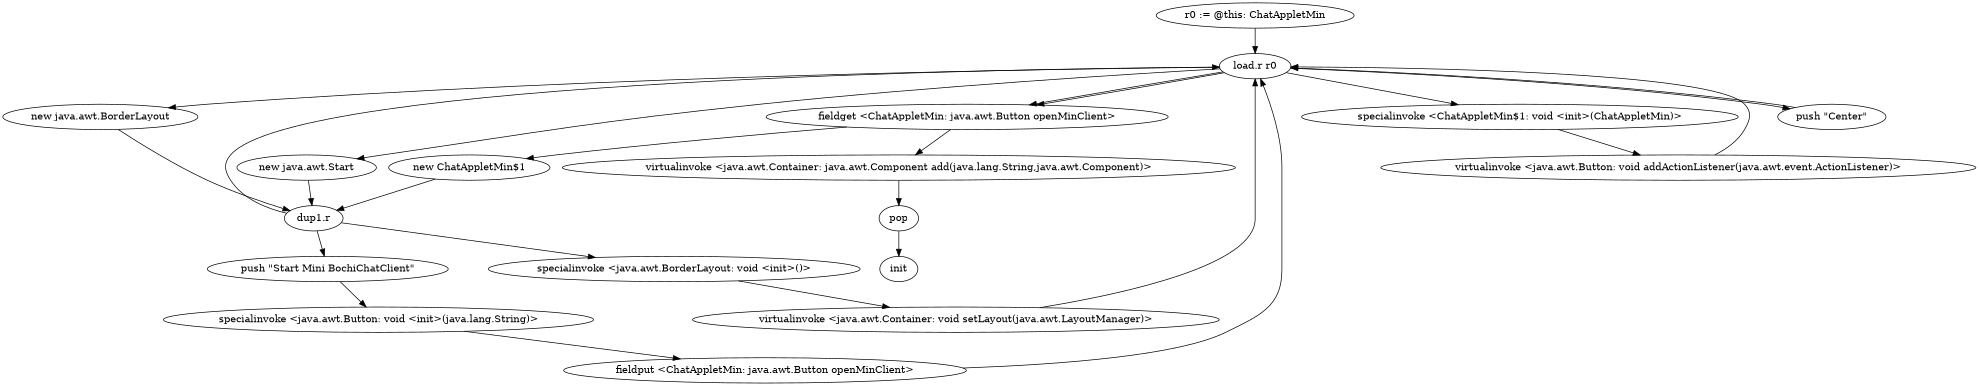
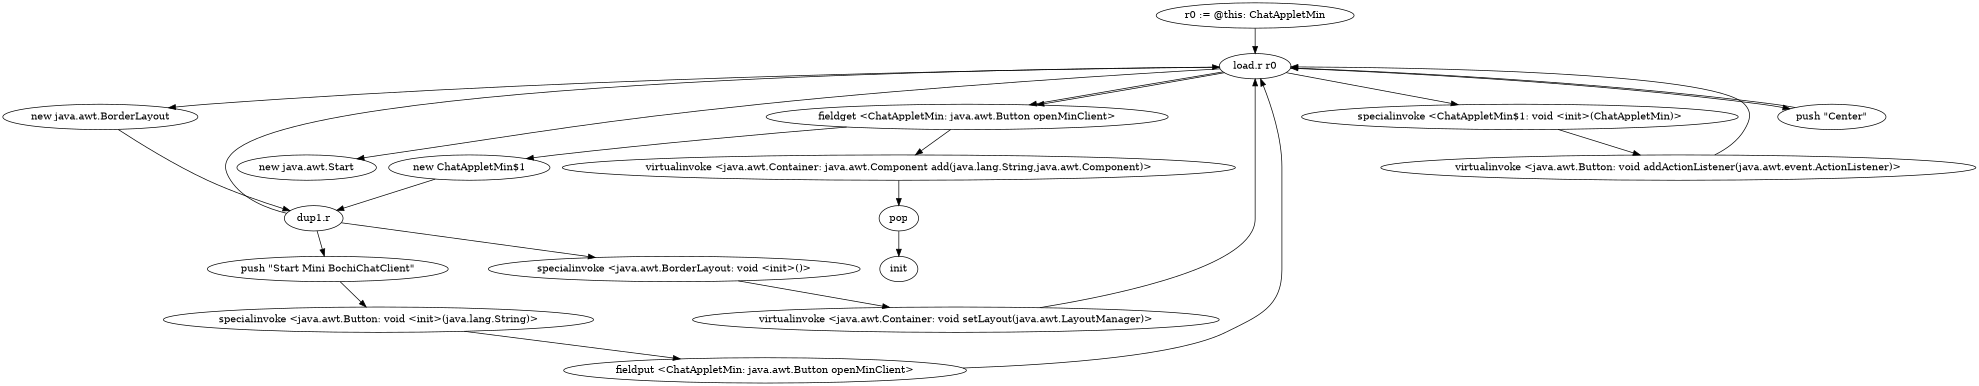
(310, 189) -> none
